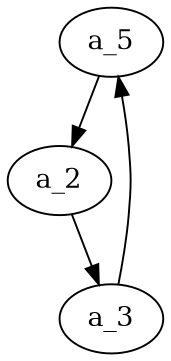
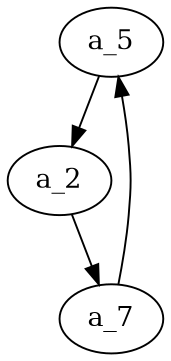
(111, 319) -> (111, 319)
